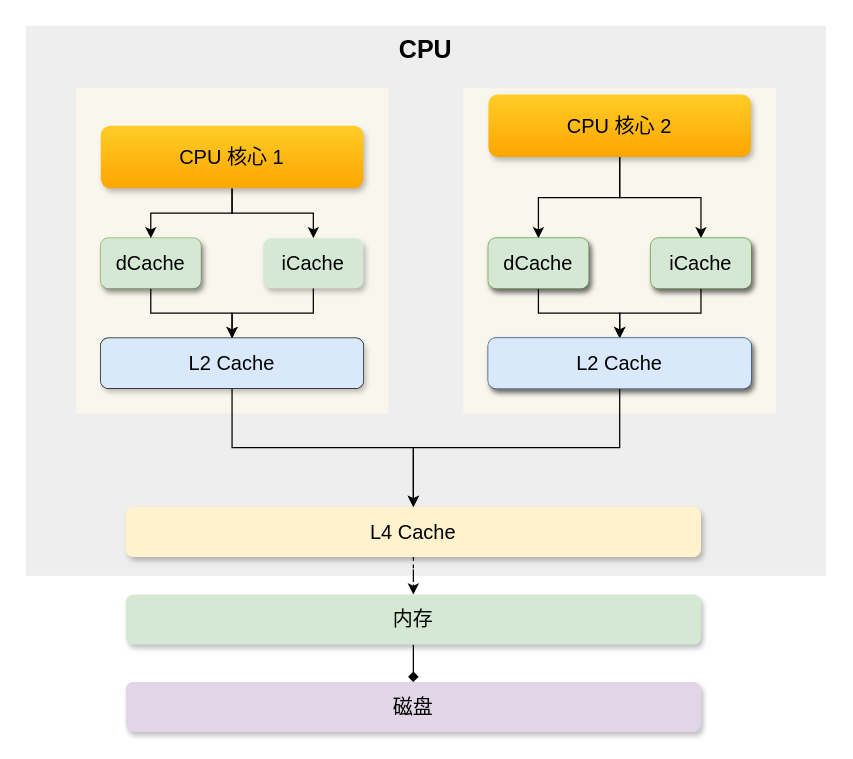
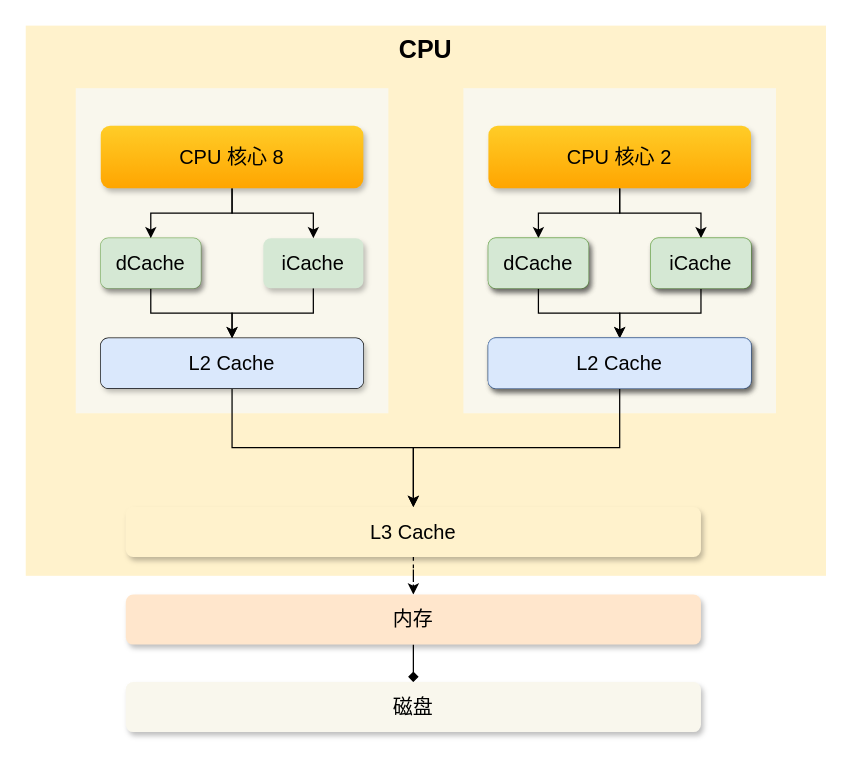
(619, 126) -> (619, 157)
(232, 157) -> (232, 157)
(426, 301) -> (426, 301)
(413, 532) -> (413, 532)
(413, 619) -> (413, 619)
(413, 707) -> (413, 707)
